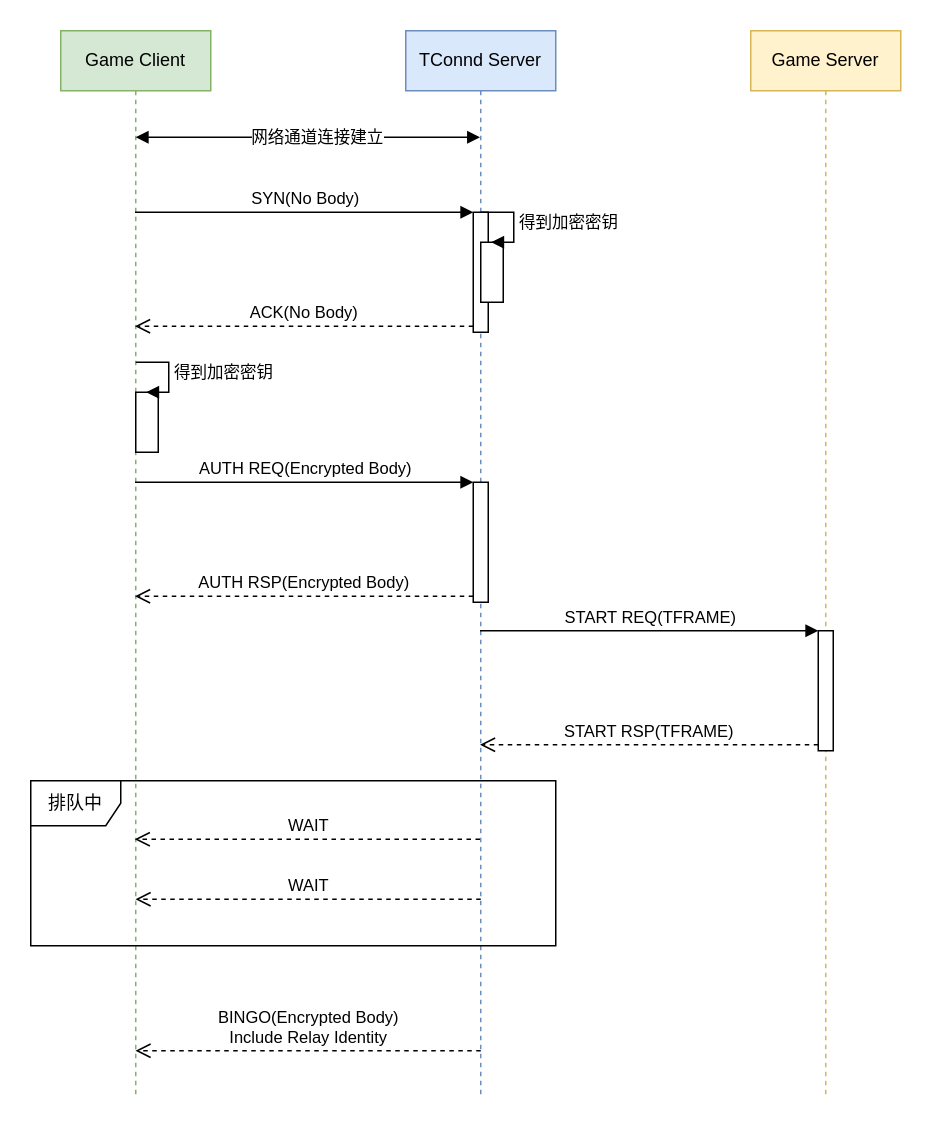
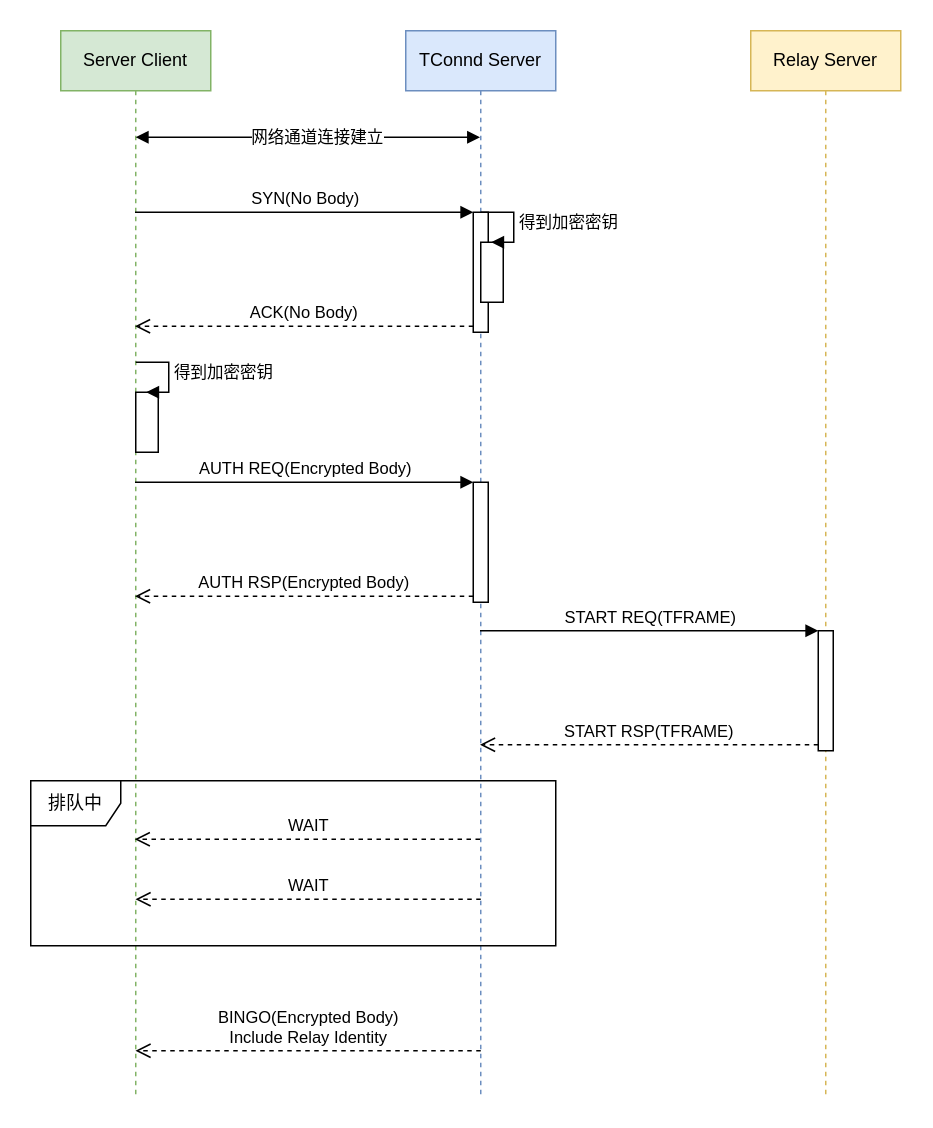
(136, 61) -> (136, 61)
(826, 61) -> (826, 61)
